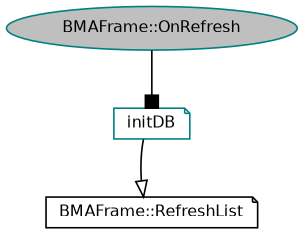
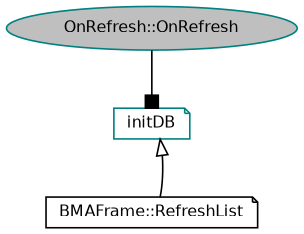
(152, 28) -> (152, 28)
(141, 160) -> (163, 176)
